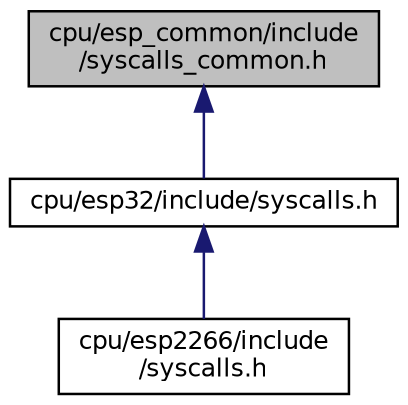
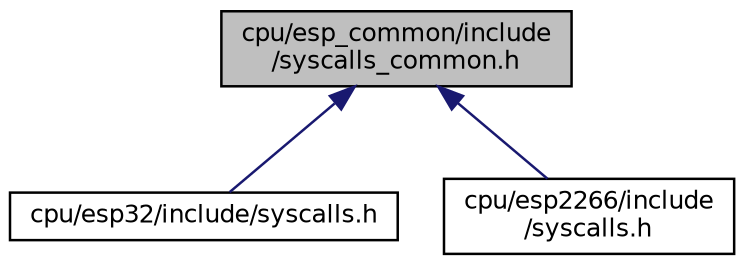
(204, 285) -> (502, 141)
